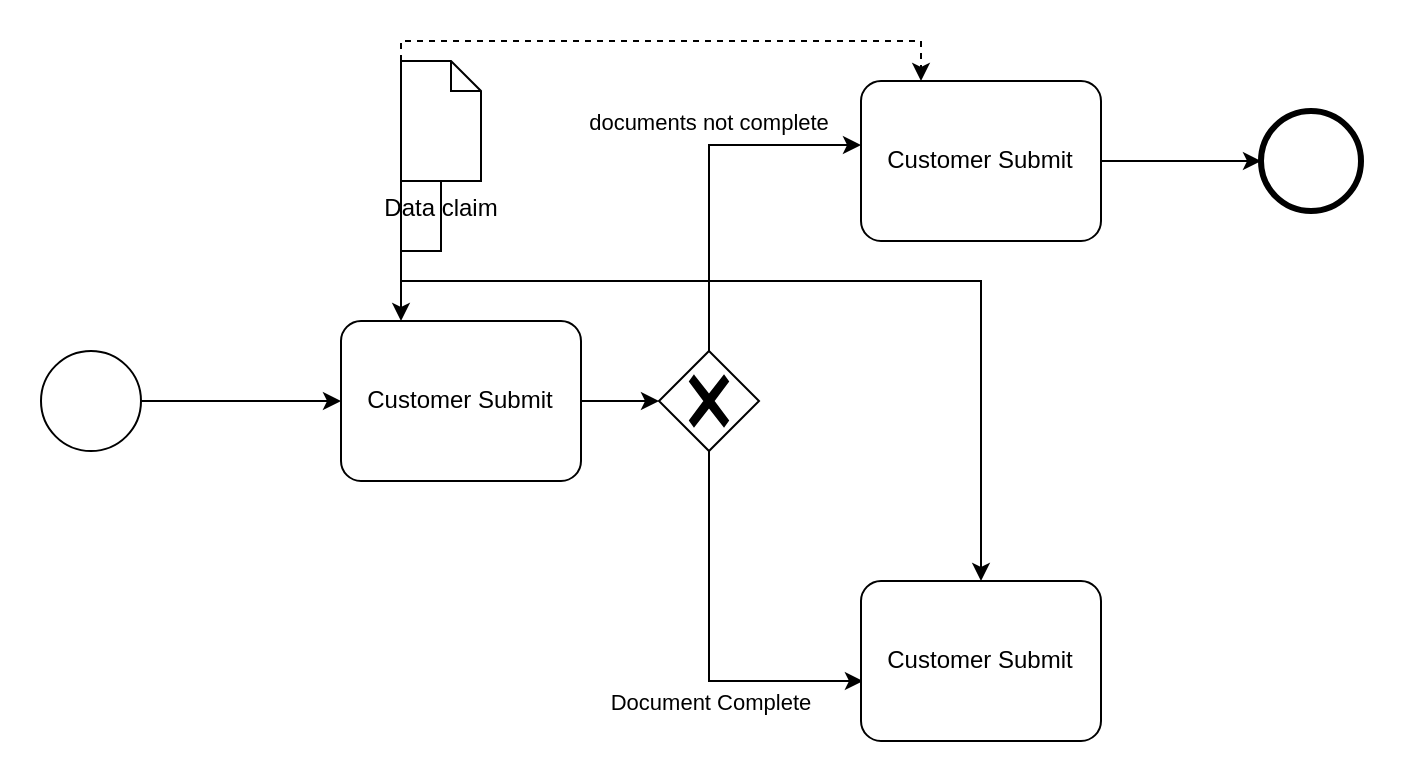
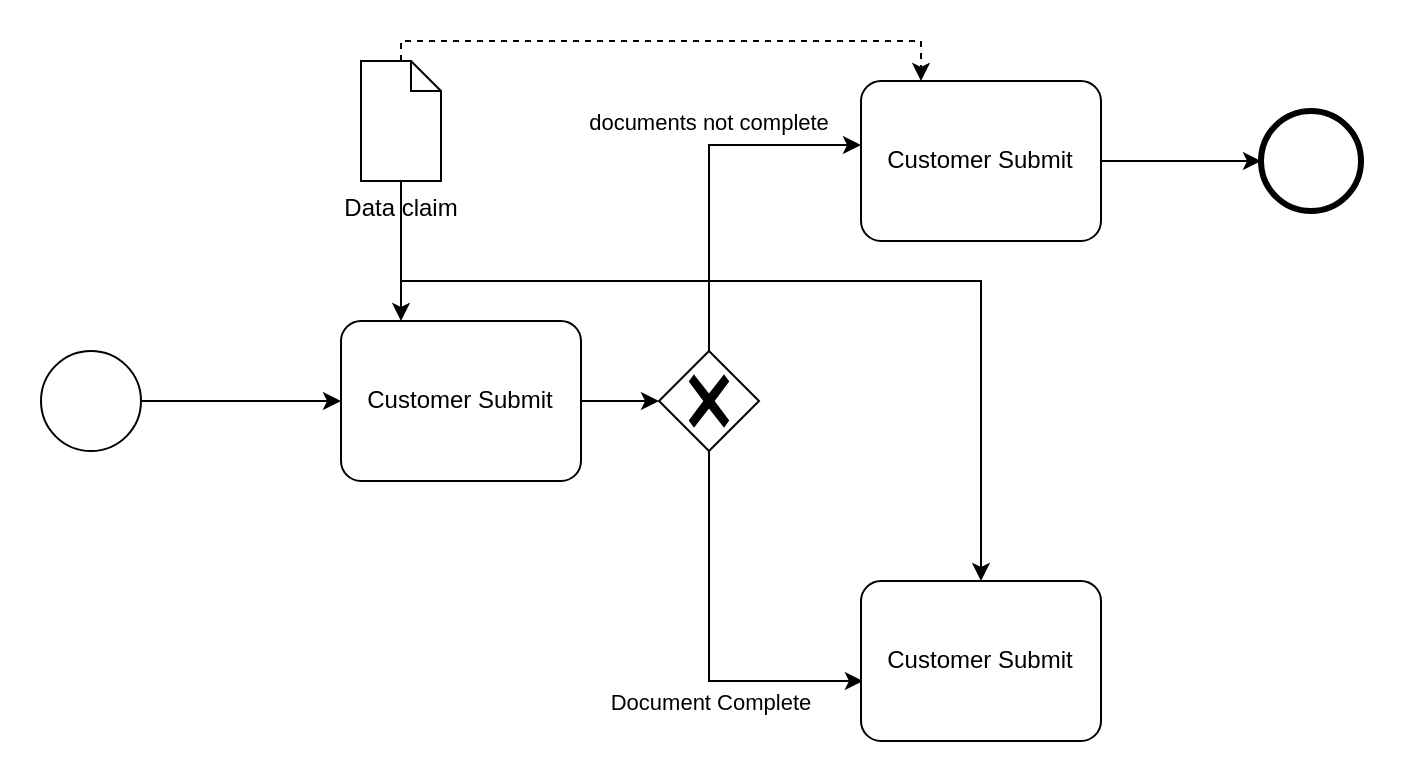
(441, 121) -> (401, 121)
